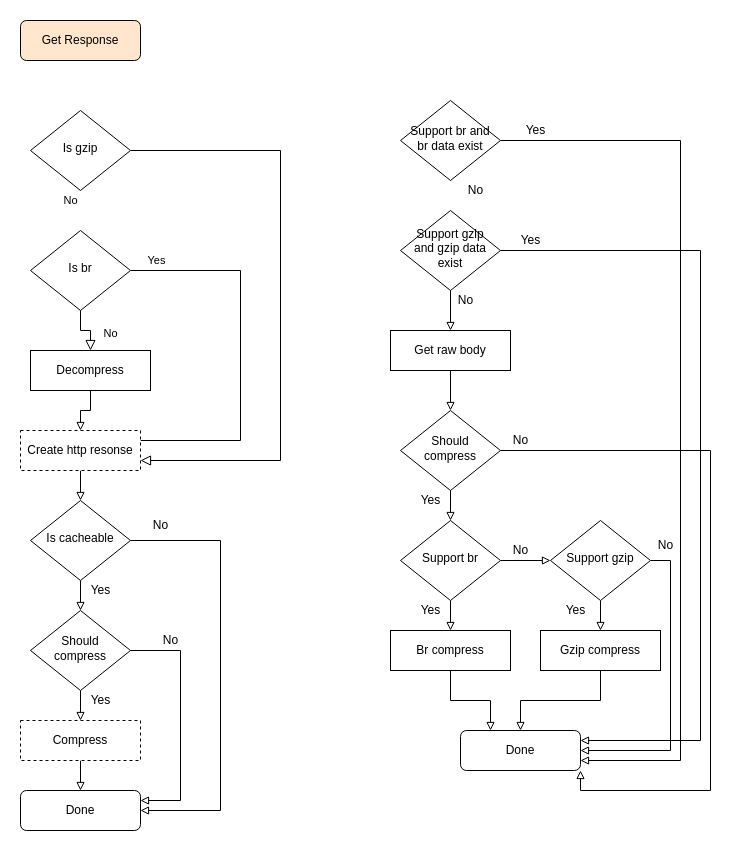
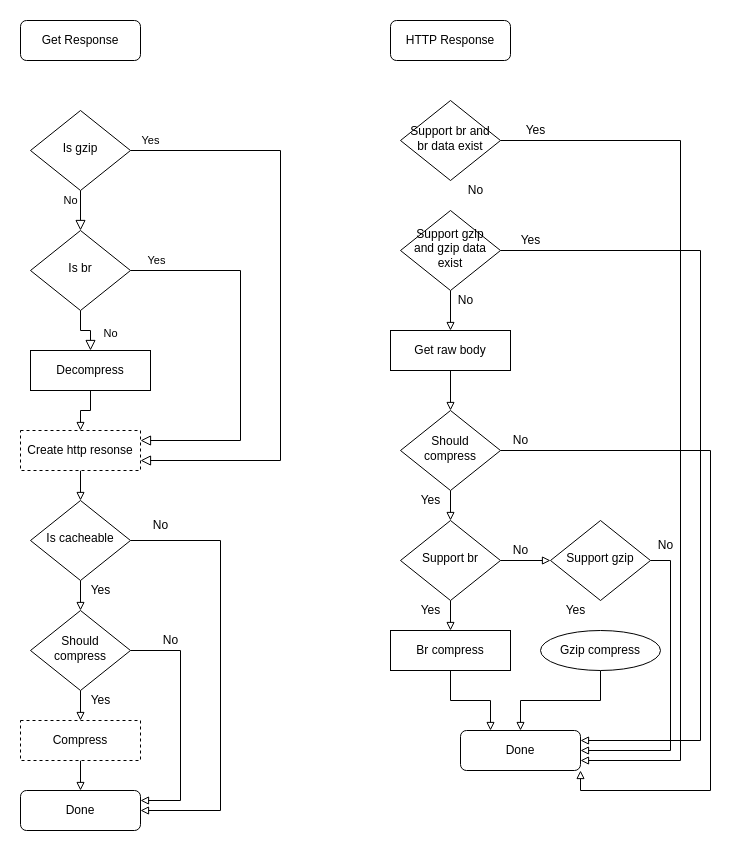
(81, 41) -> (81, 41)
none -> (451, 41)
none -> (81, 205)
(148, 441) -> (152, 441)
(601, 621) -> none
(601, 651) -> (601, 651)
